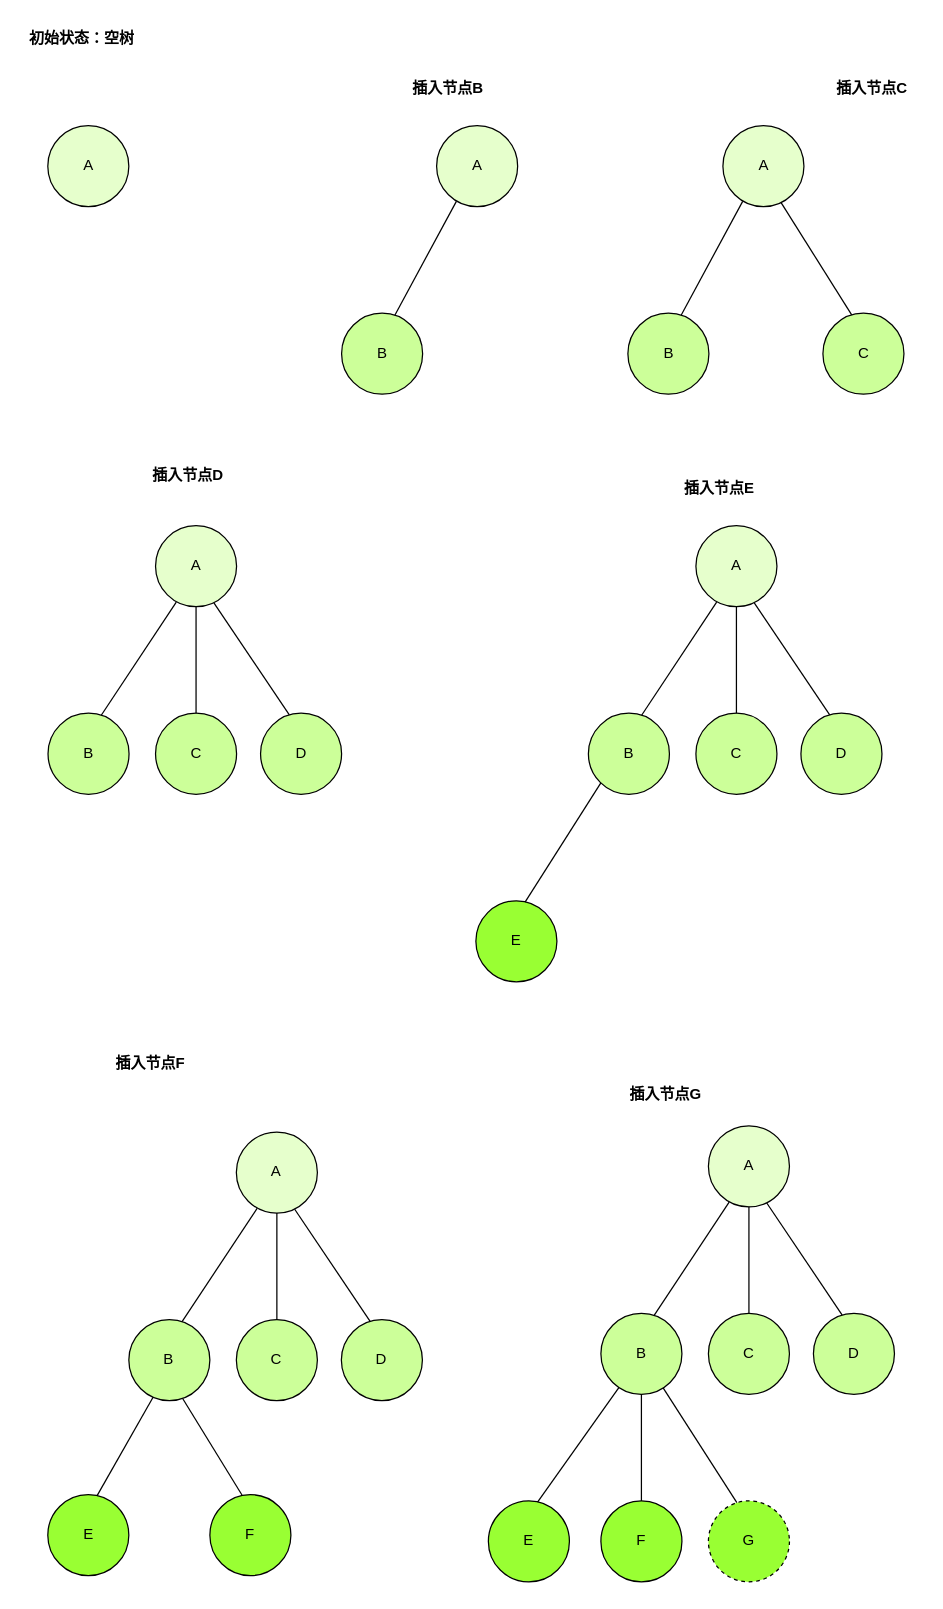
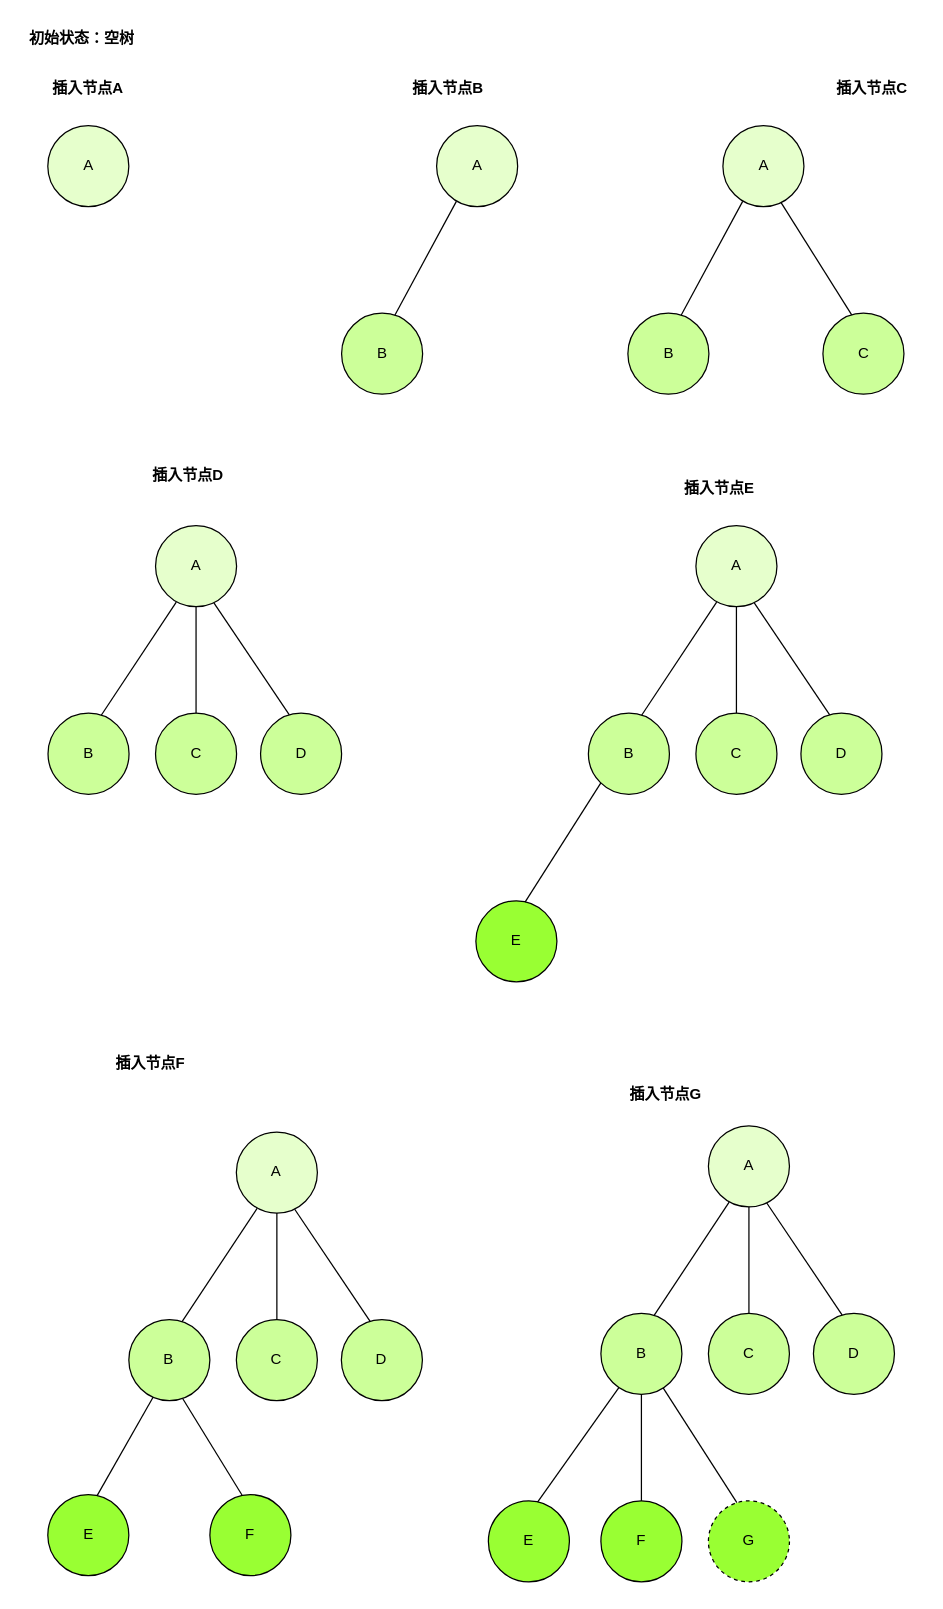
none -> (88, 88)
